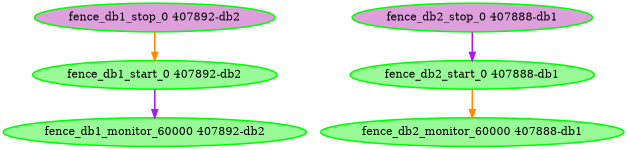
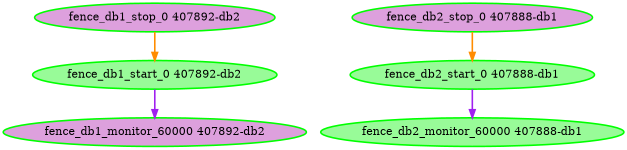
(472, 42) -> (472, 42)
(472, 100) -> (472, 100)
(155, 132) -> (155, 132)
